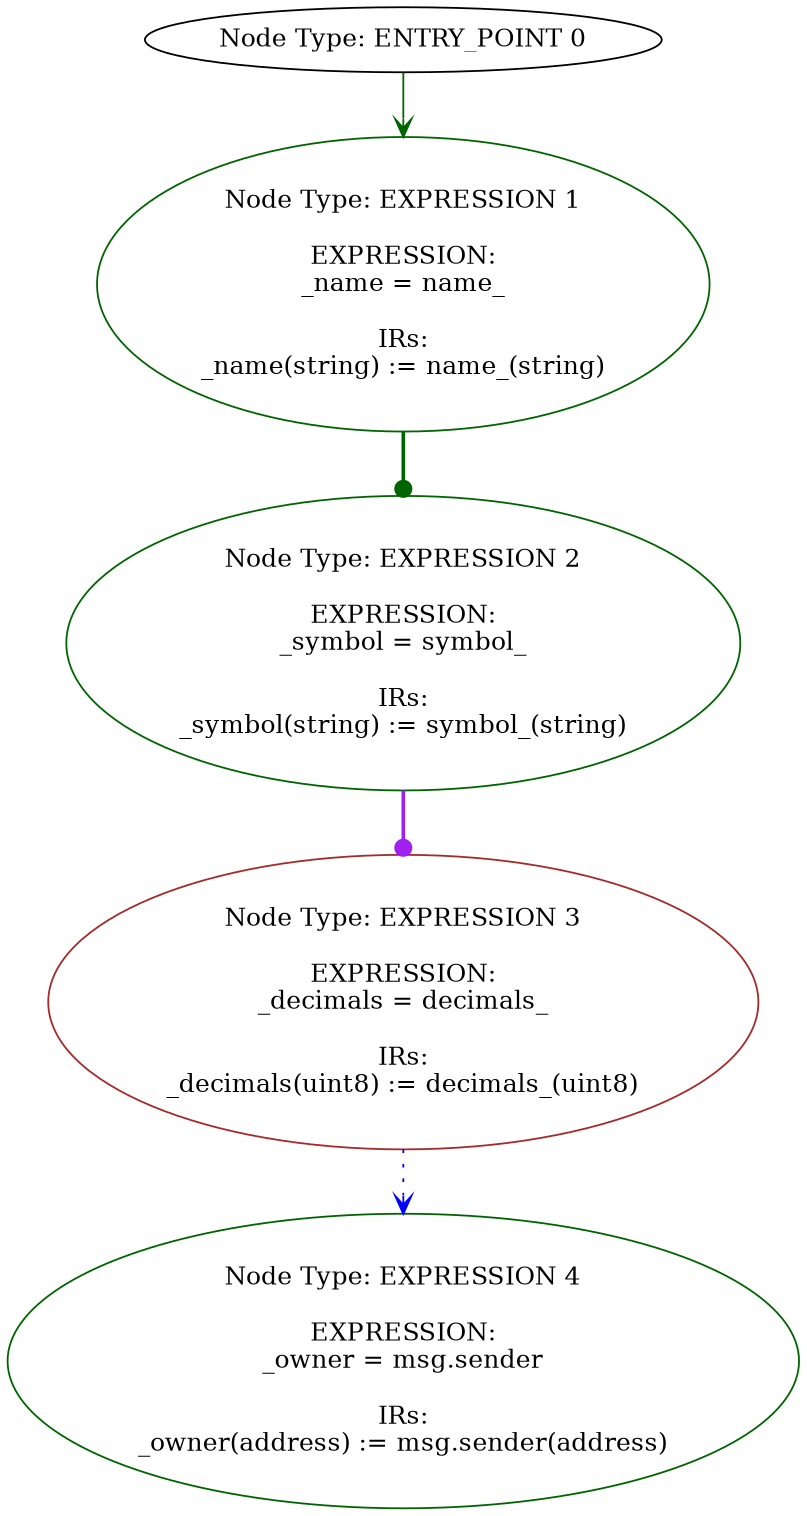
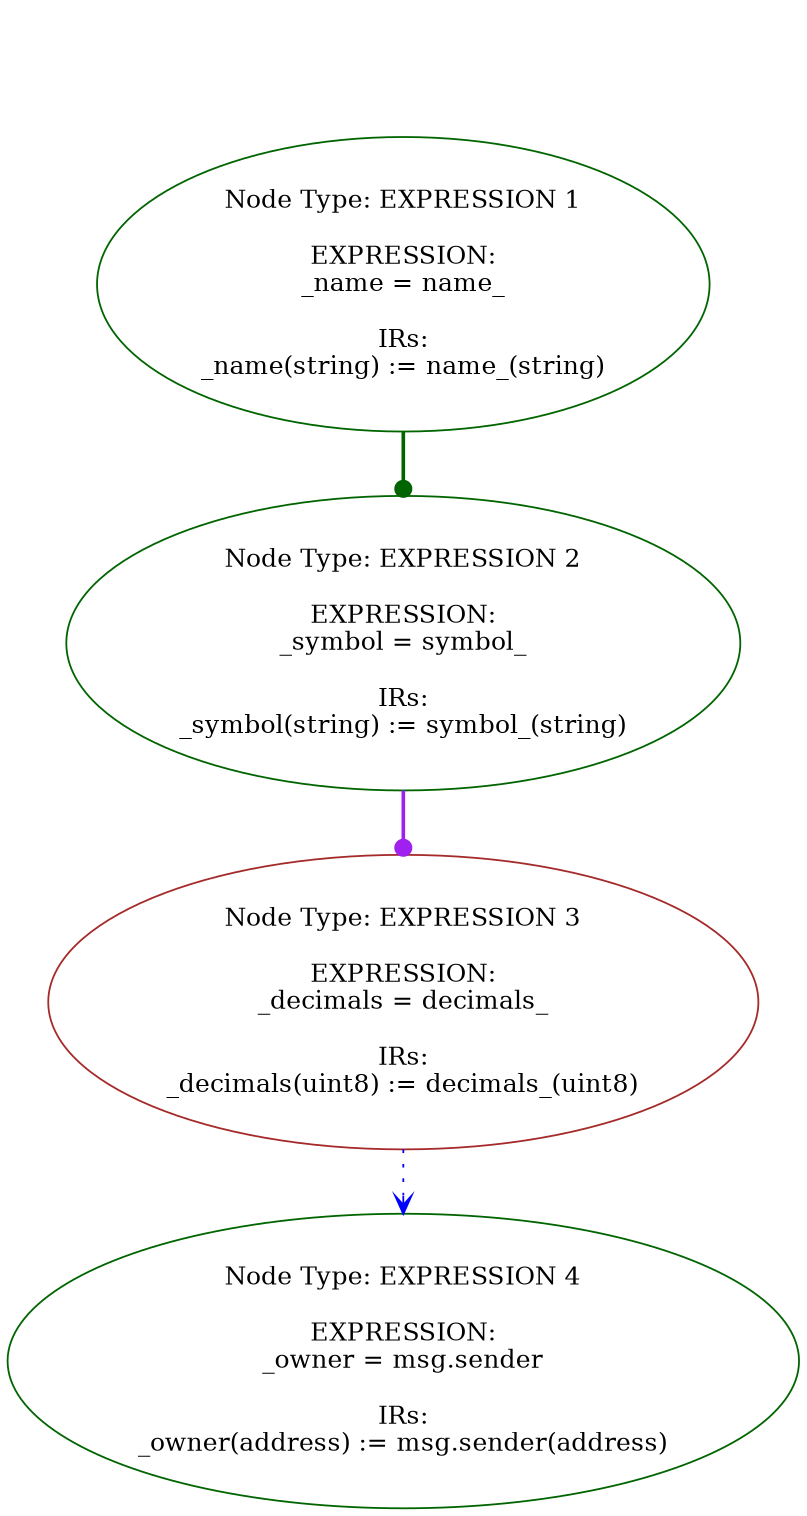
(403, 40) -> none
